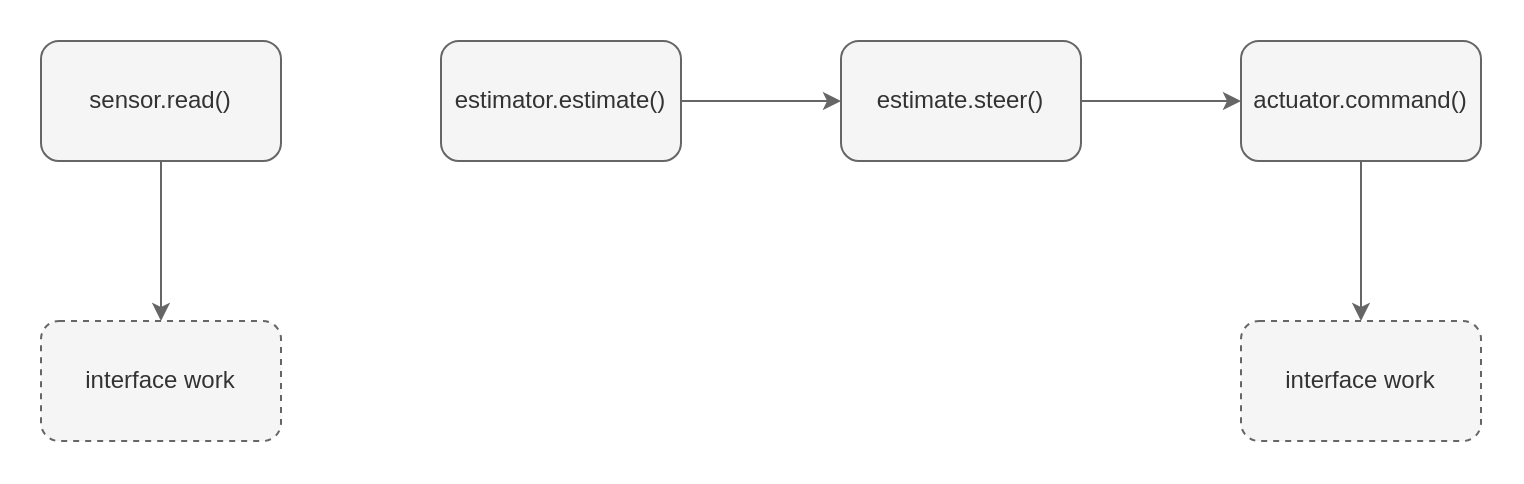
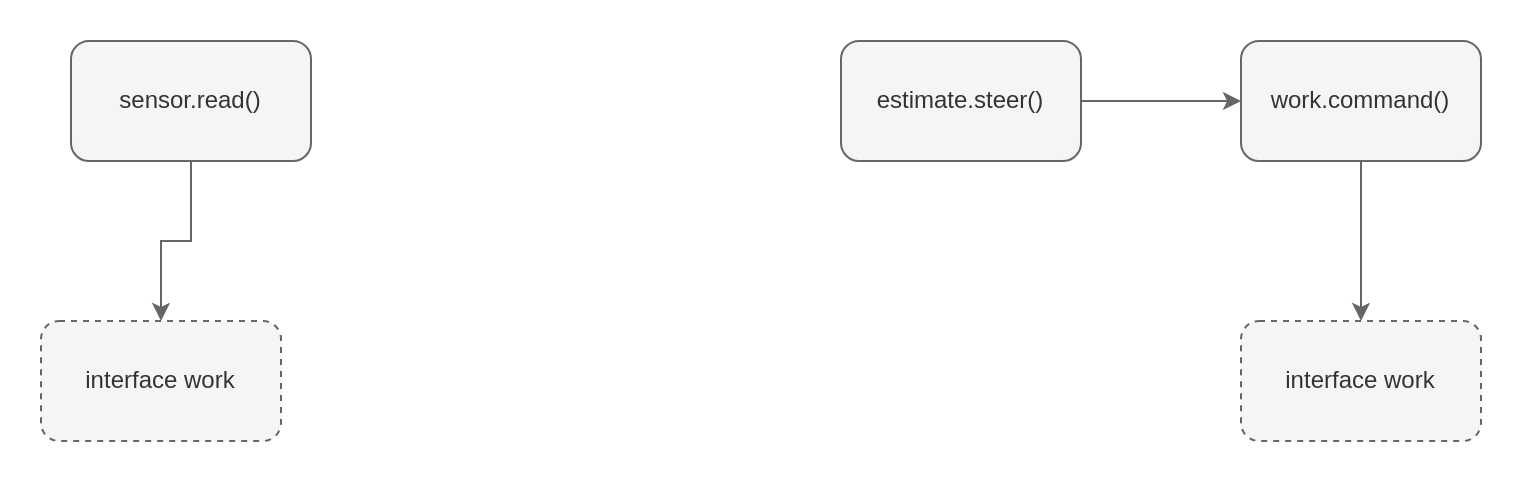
(161, 101) -> (191, 101)
(561, 101) -> none
(754, 101) -> none
(1361, 101) -> (1361, 101)
